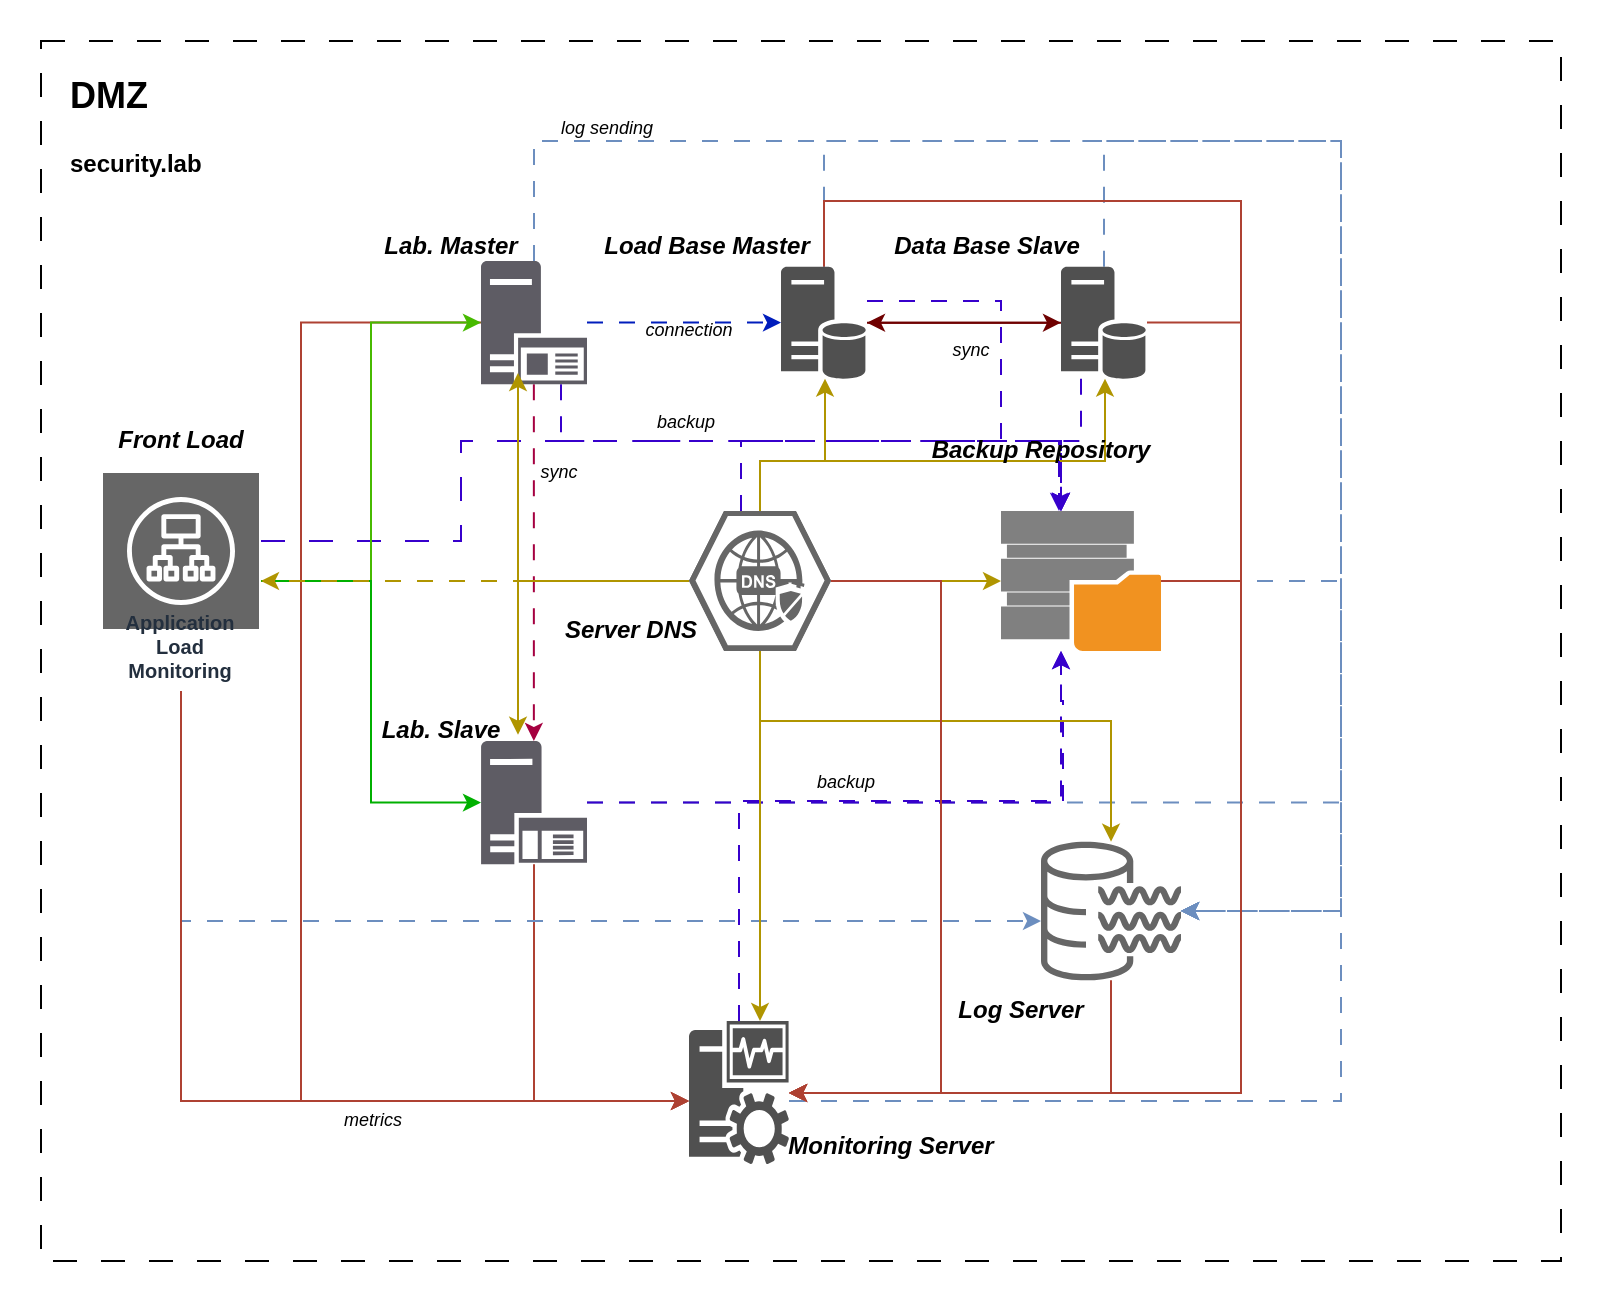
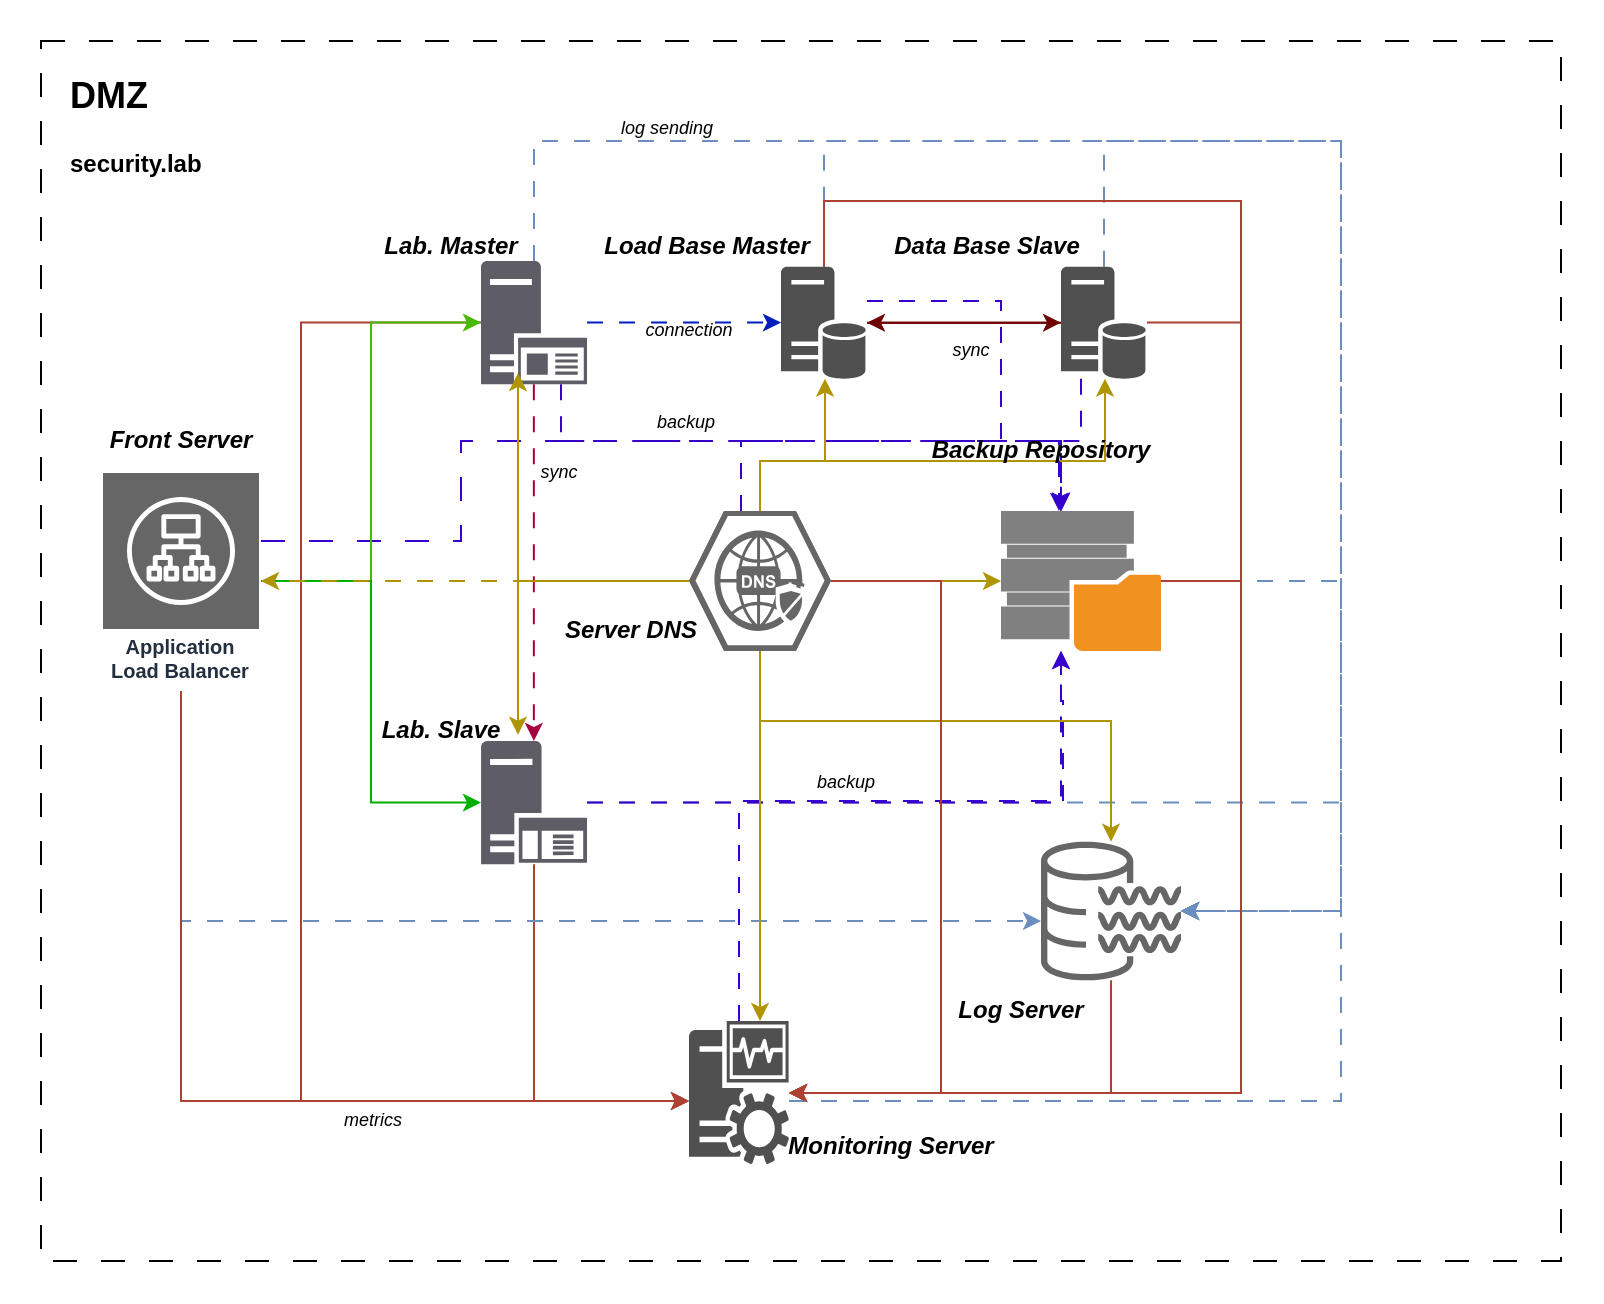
(607, 127) -> (667, 127)
(182, 441) -> (182, 441)
(181, 659) -> (181, 659)
